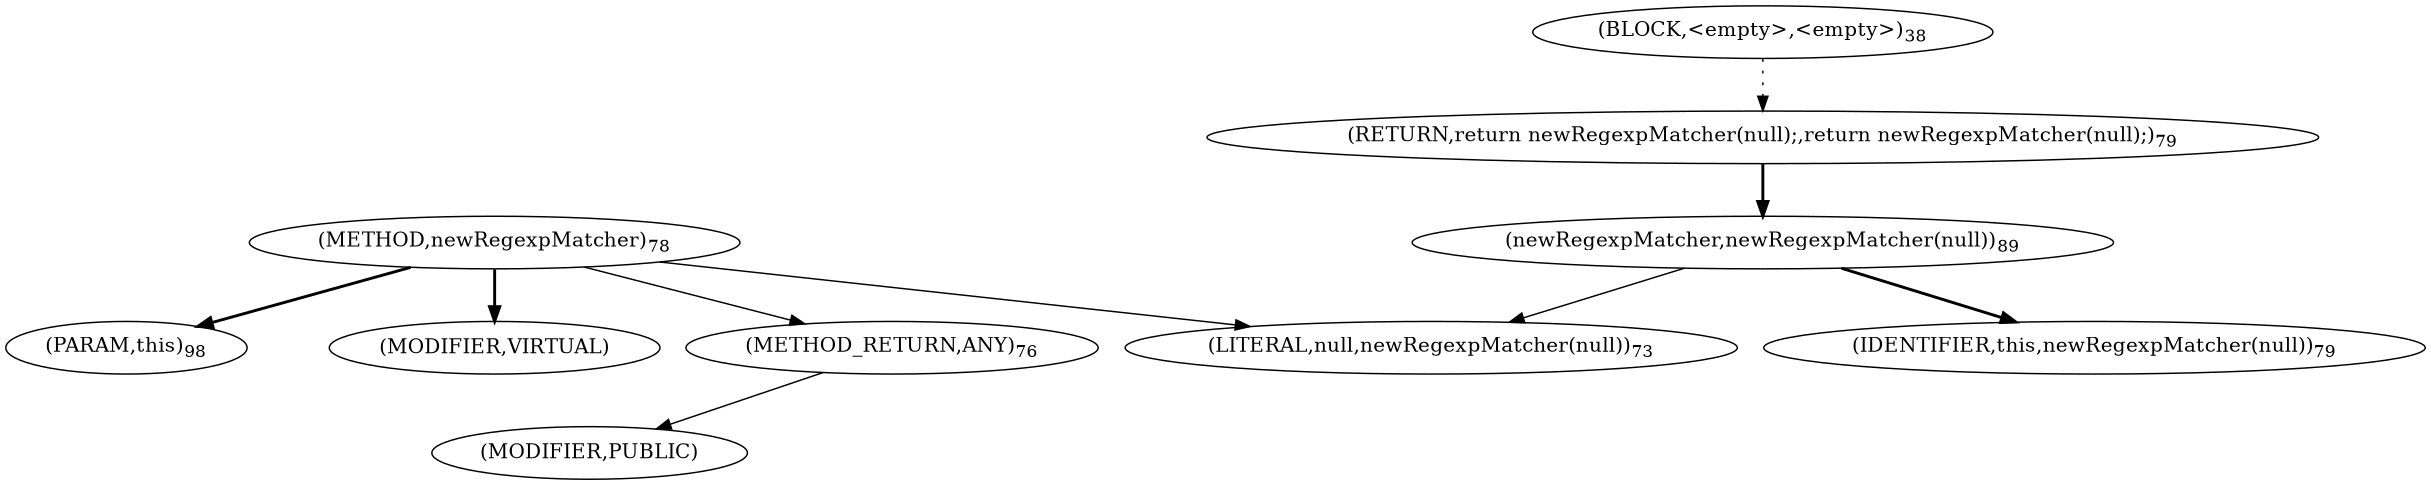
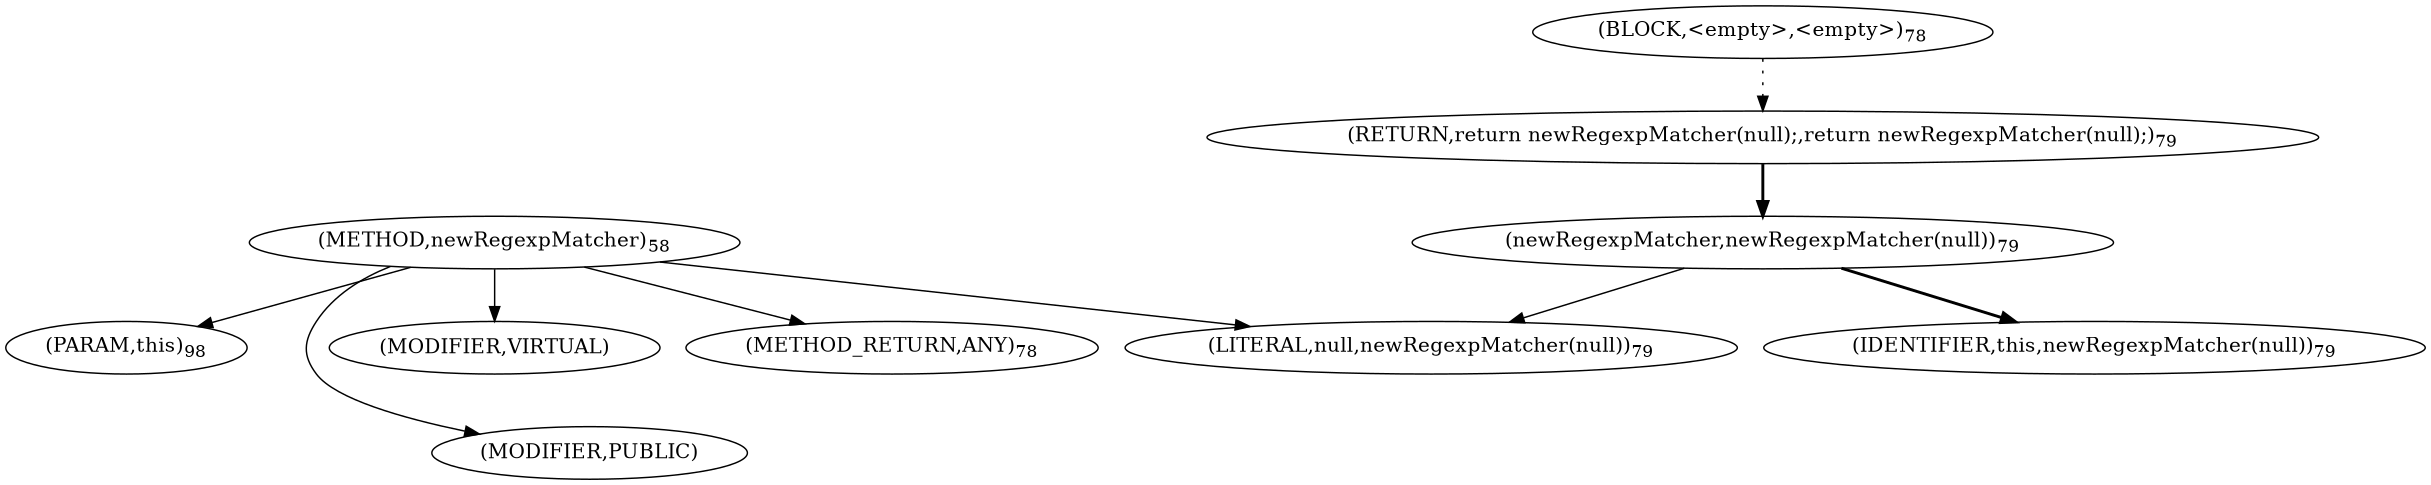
(1916, 30) -> (1916, 30)
(660, 240) -> (660, 240)
(2009, 240) -> (2009, 240)
(495, 288) -> (495, 288)
(311, 295) -> (311, 295)
(1027, 346) -> (1027, 346)
(1643, 346) -> (1643, 346)
(747, 398) -> (320, 378)
